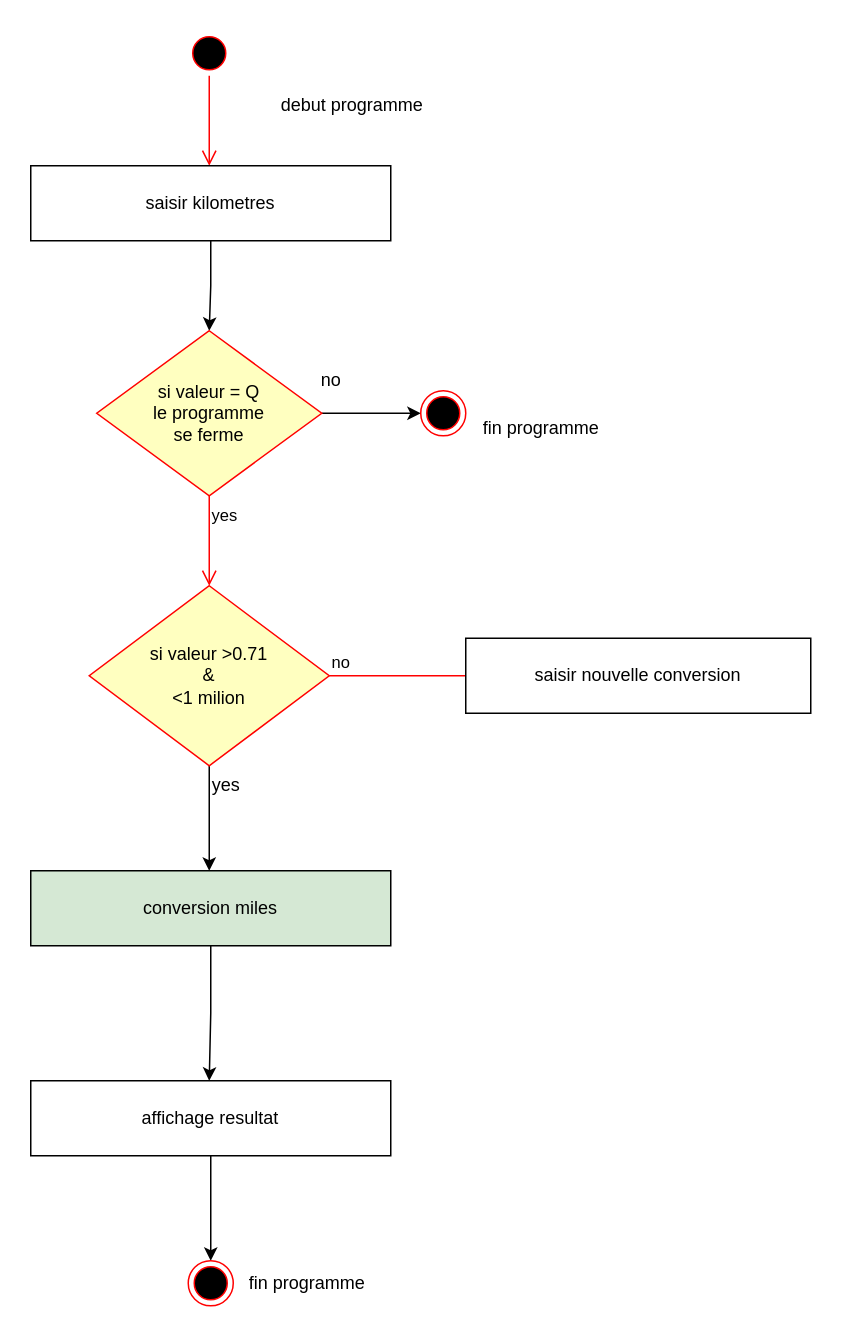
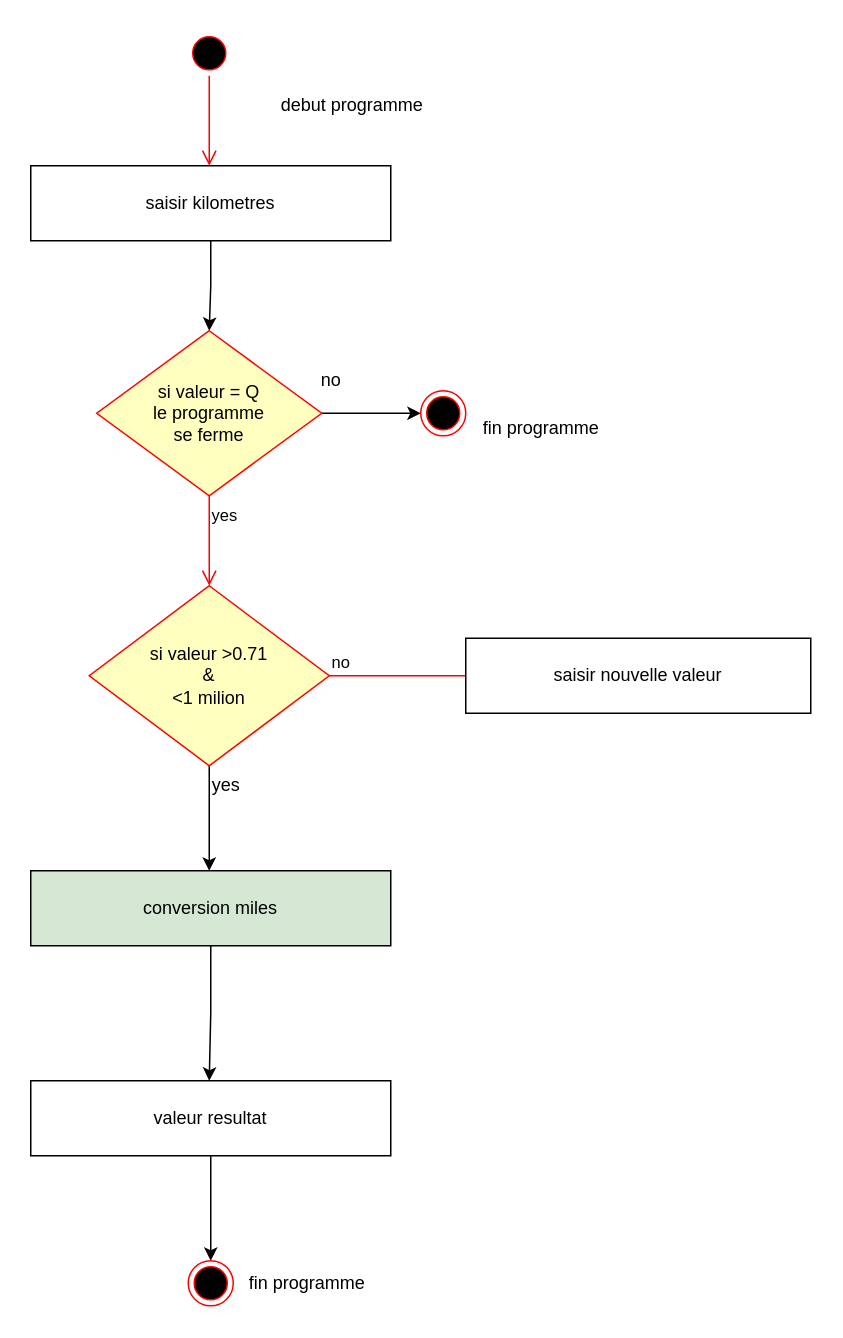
(638, 676) -> (638, 676)
(211, 1118) -> (211, 1118)
